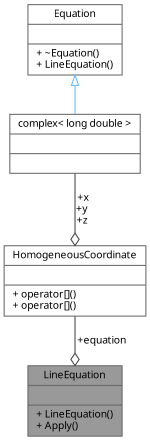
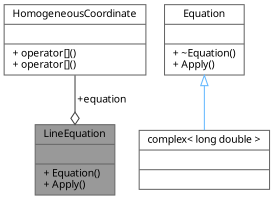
(75, 65) -> (194, 65)
(75, 203) -> none
(75, 414) -> (72, 173)
